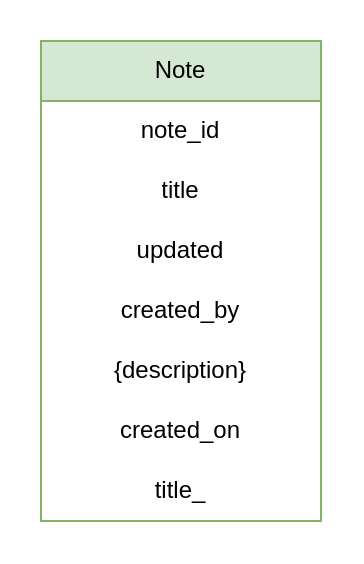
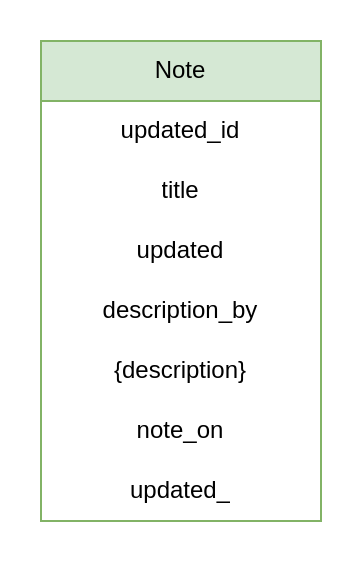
(181, 131) -> (181, 131)
(181, 311) -> (181, 311)
(181, 431) -> (181, 431)
(181, 491) -> (181, 491)
